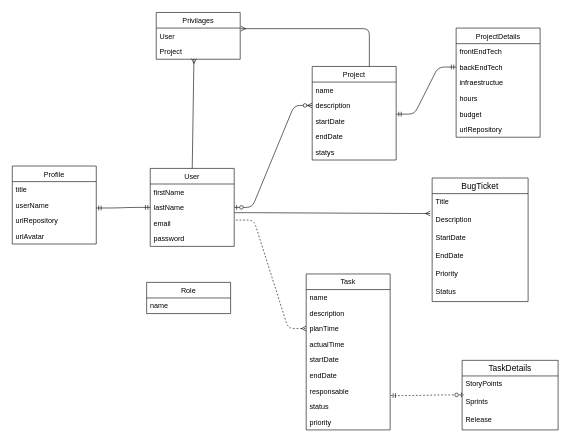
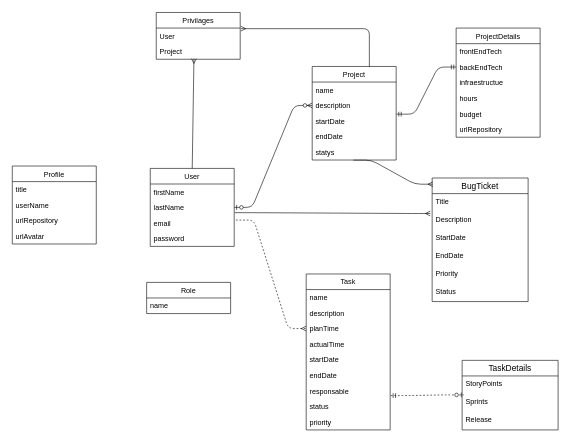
none -> (401, 176)
(132, 207) -> none
